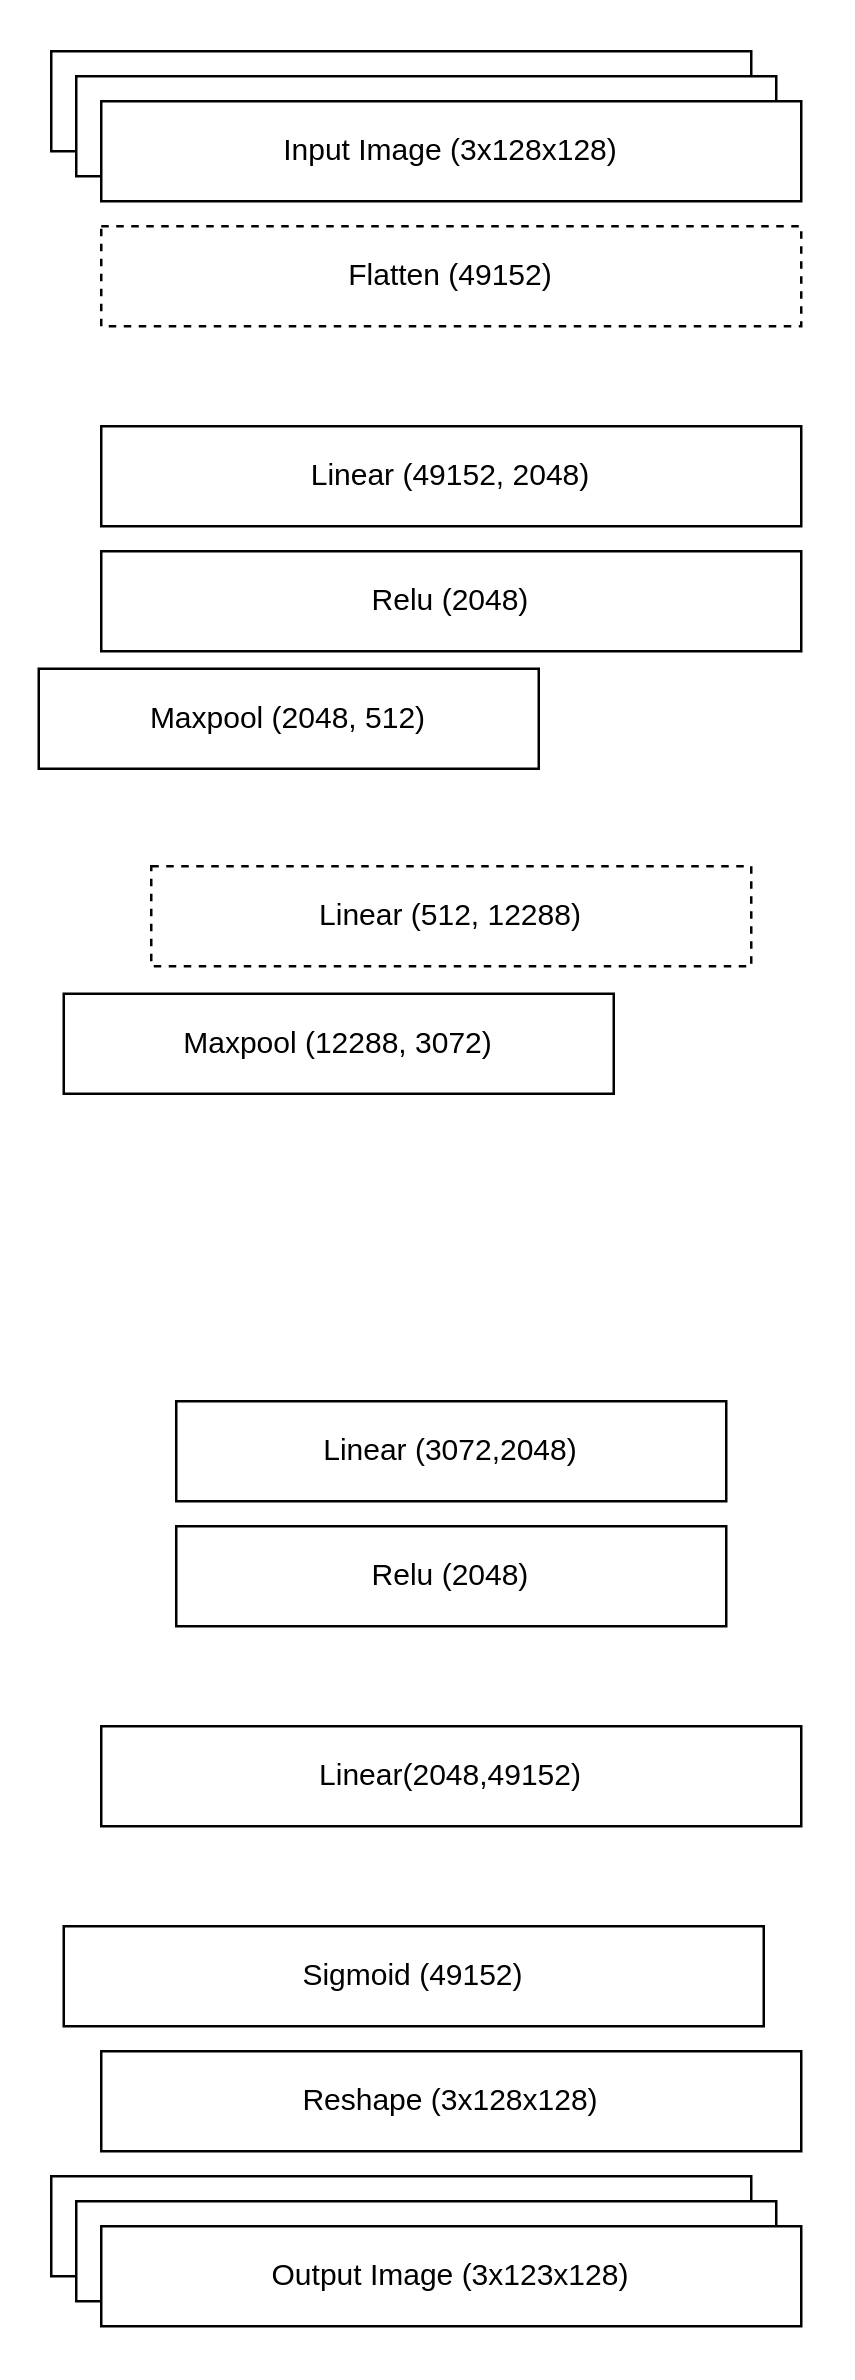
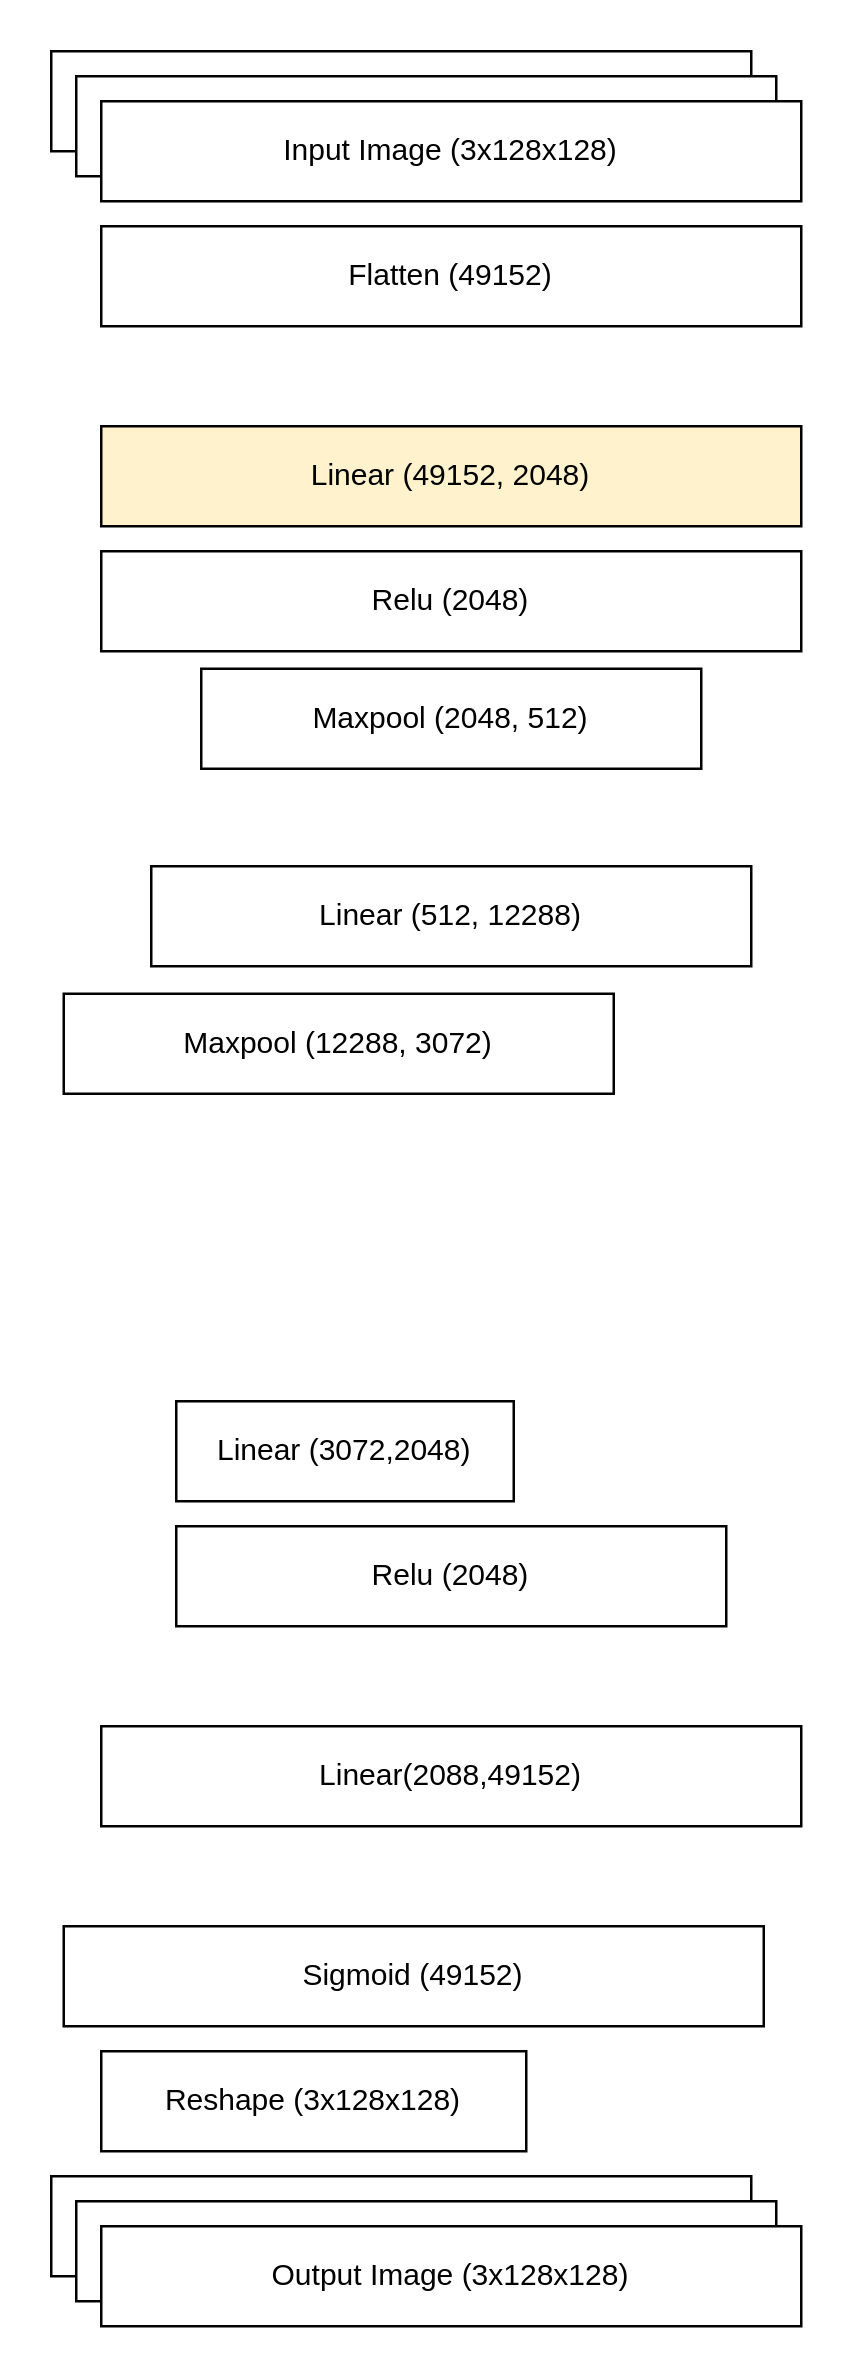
(451, 276) -> (451, 276)
(451, 476) -> (451, 476)
(289, 719) -> (451, 719)
(451, 916) -> (451, 916)
(451, 1451) -> (345, 1451)
(451, 1776) -> (451, 1776)
(451, 2101) -> (314, 2101)
(451, 2276) -> (451, 2276)
